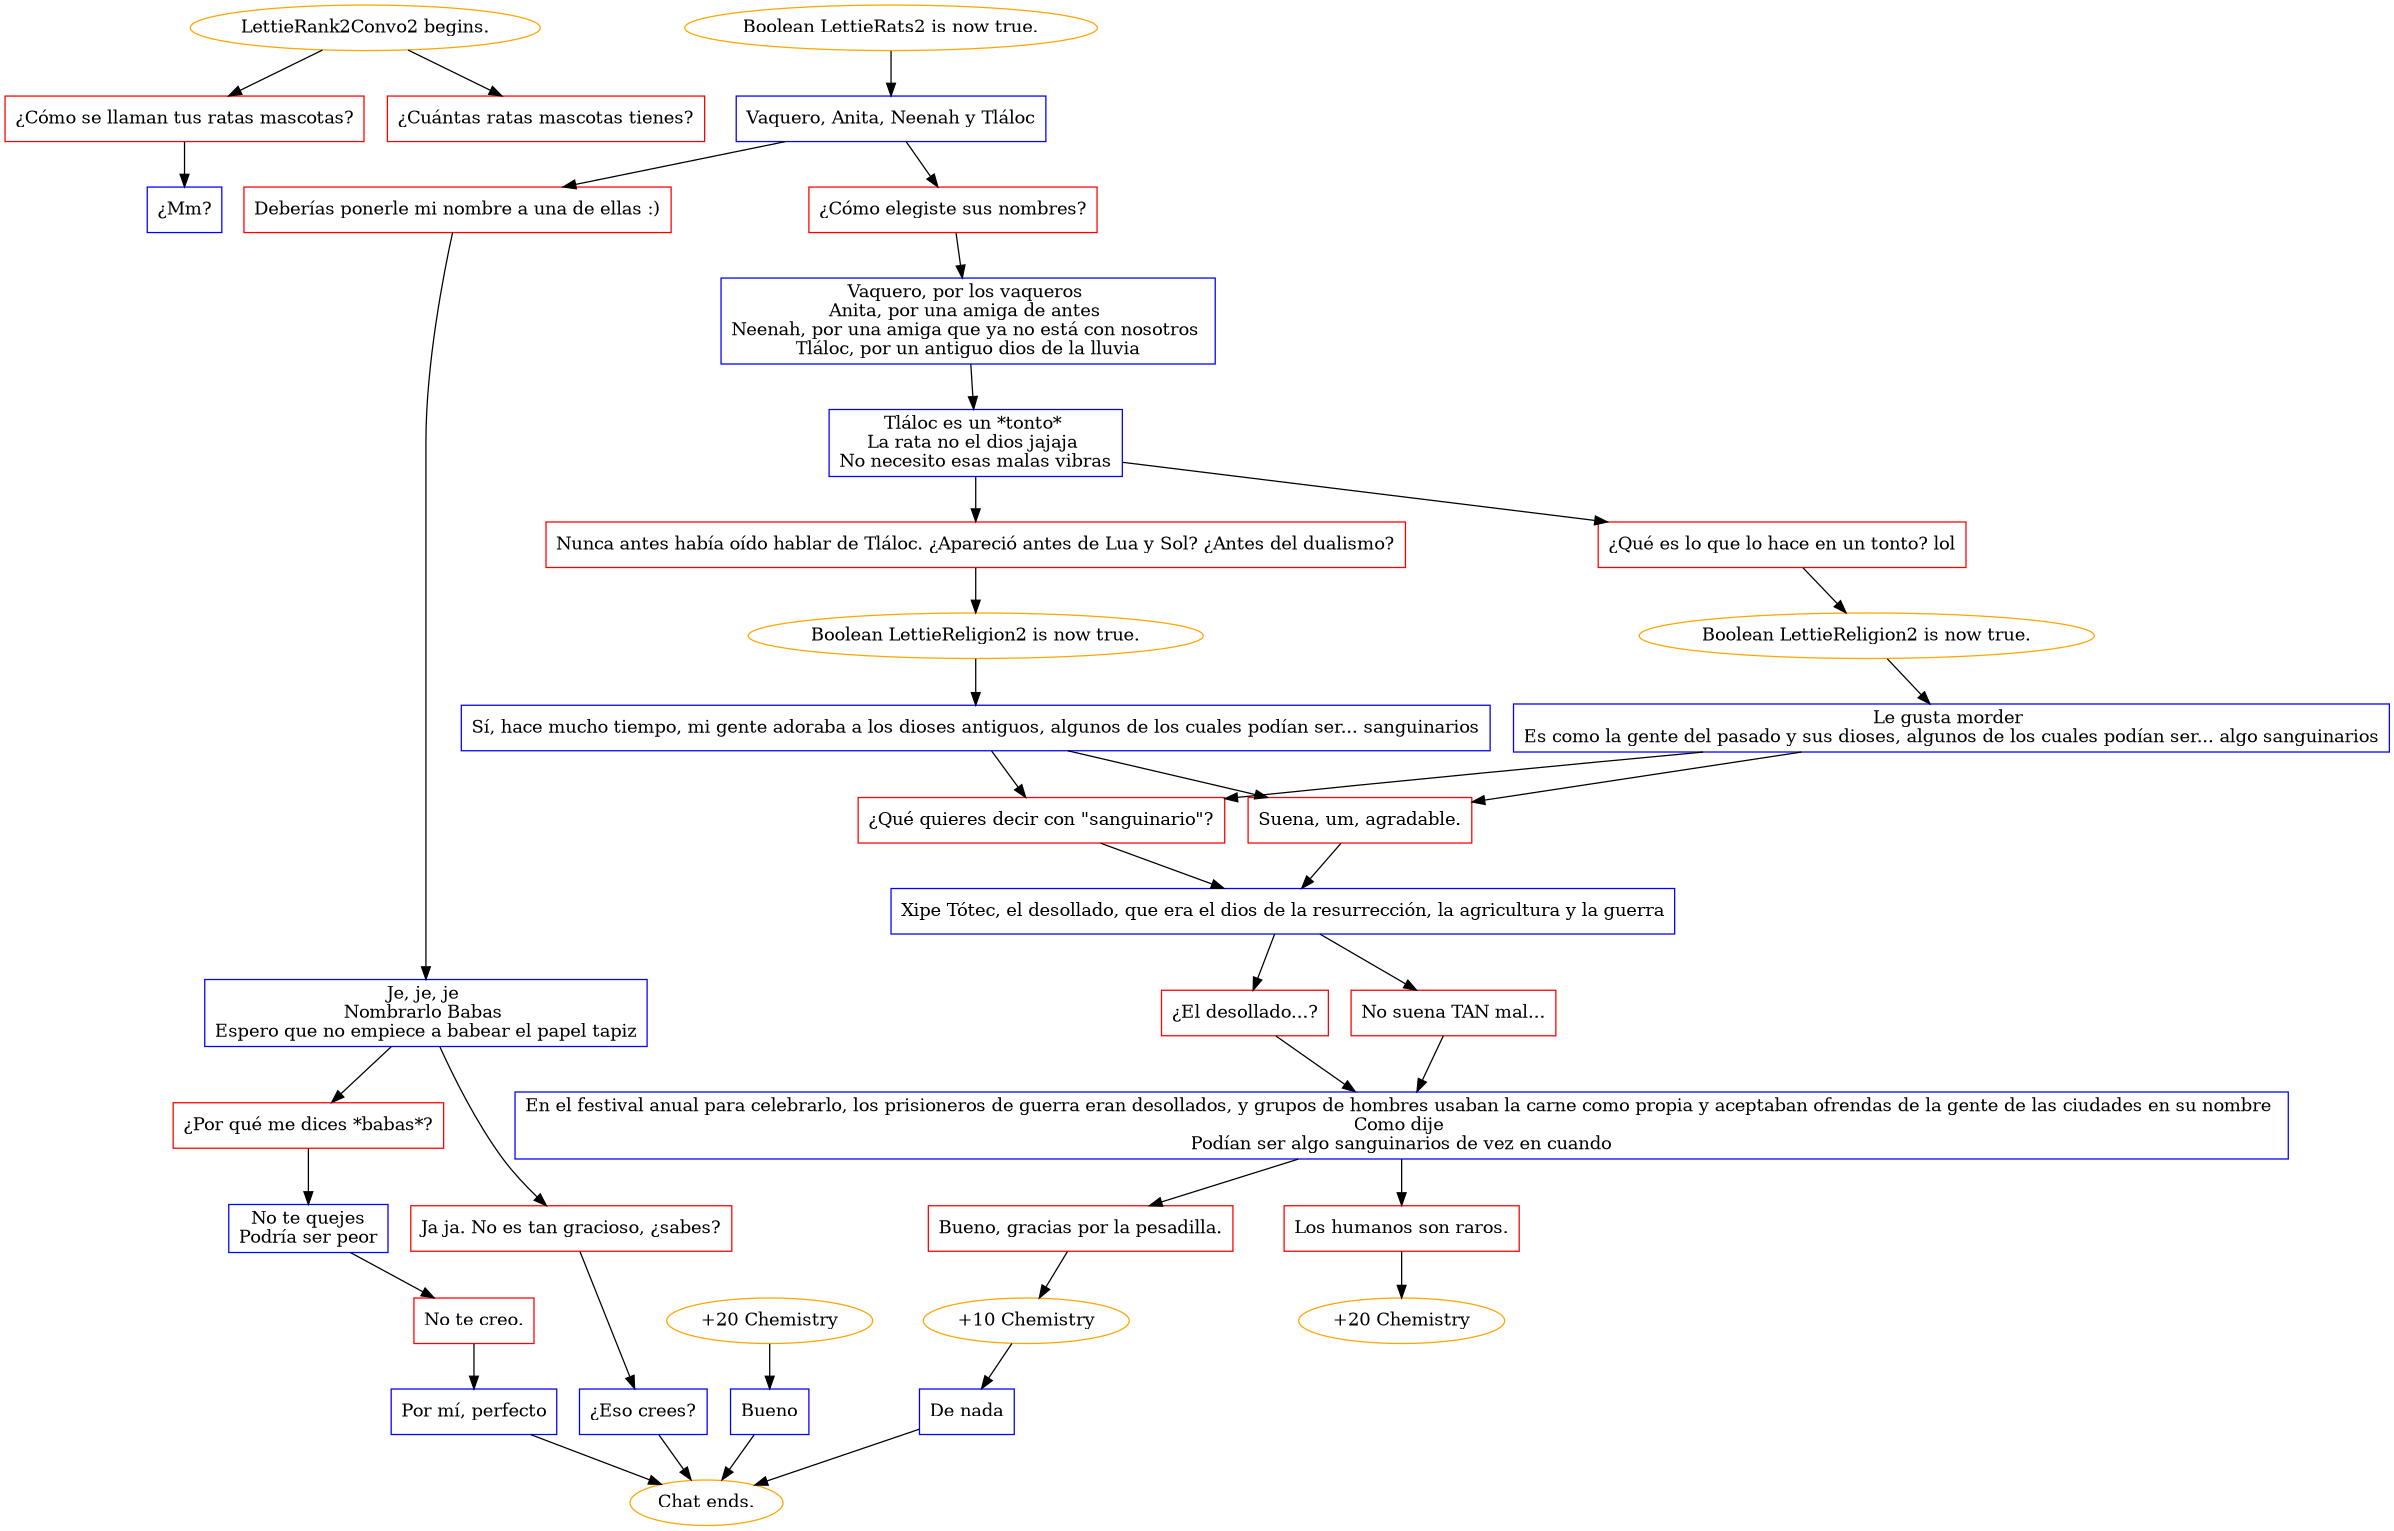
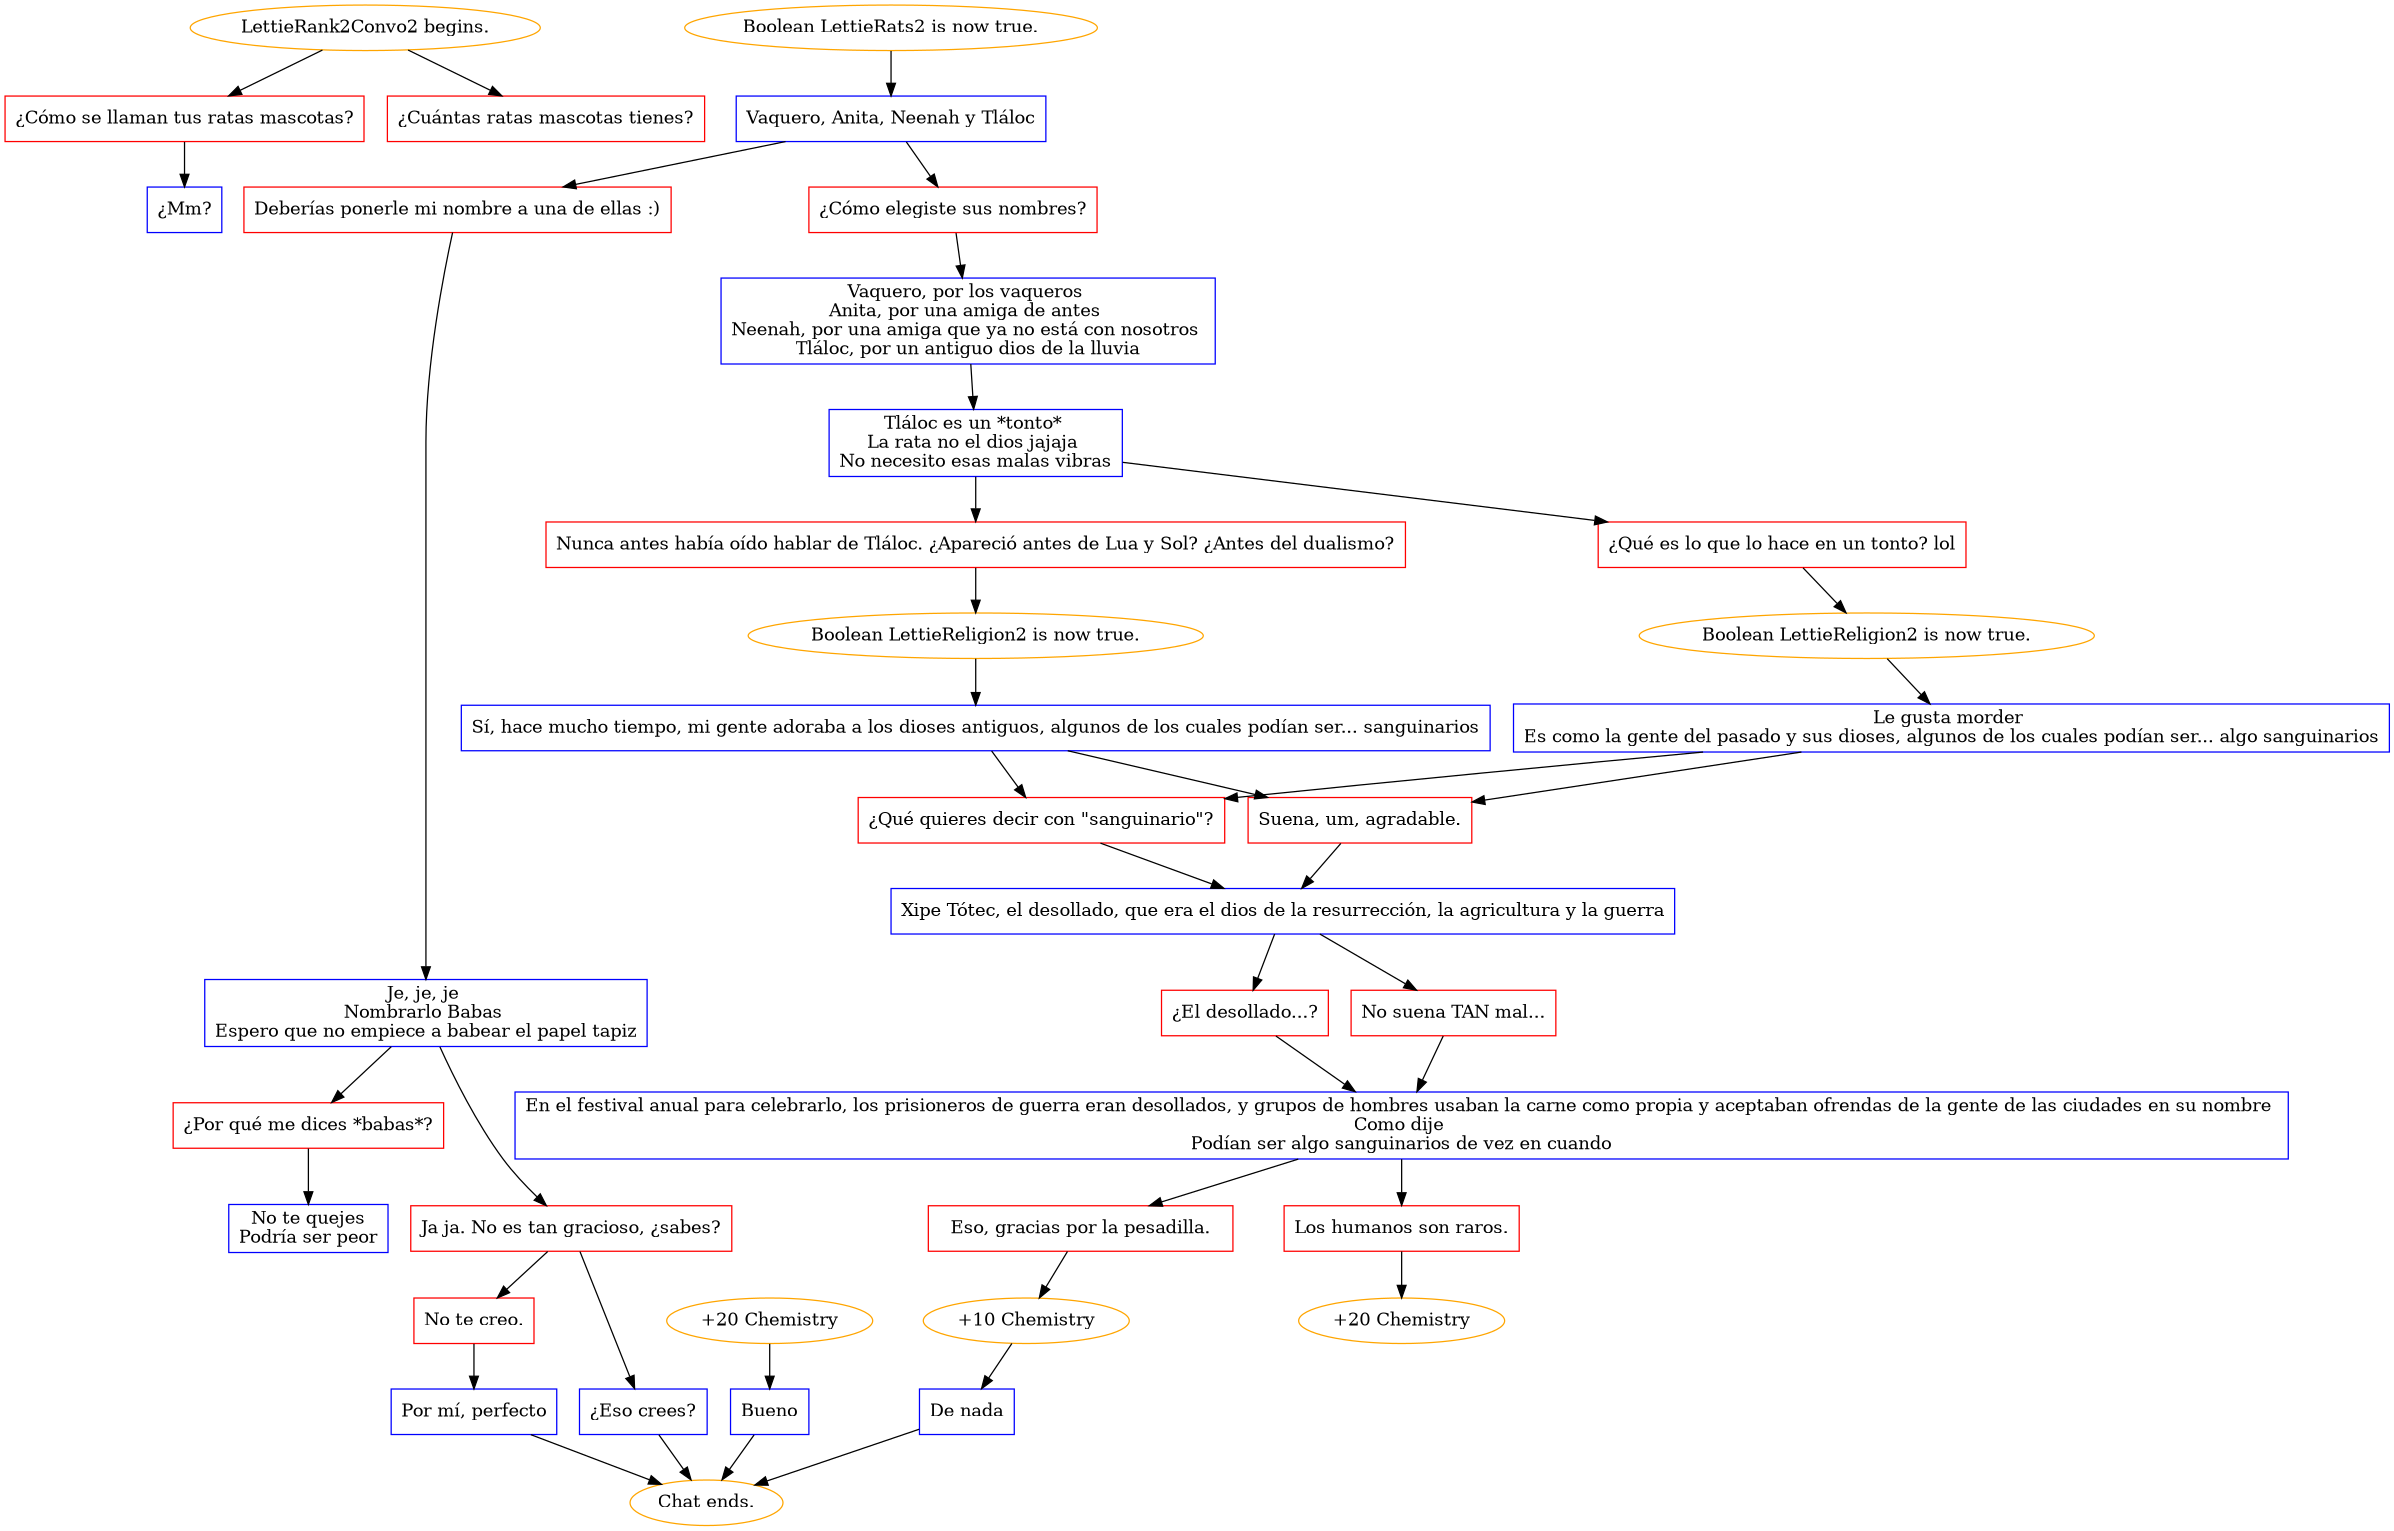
(1081, 1228) -> (1081, 1228)
(387, 1272) -> (527, 1270)
